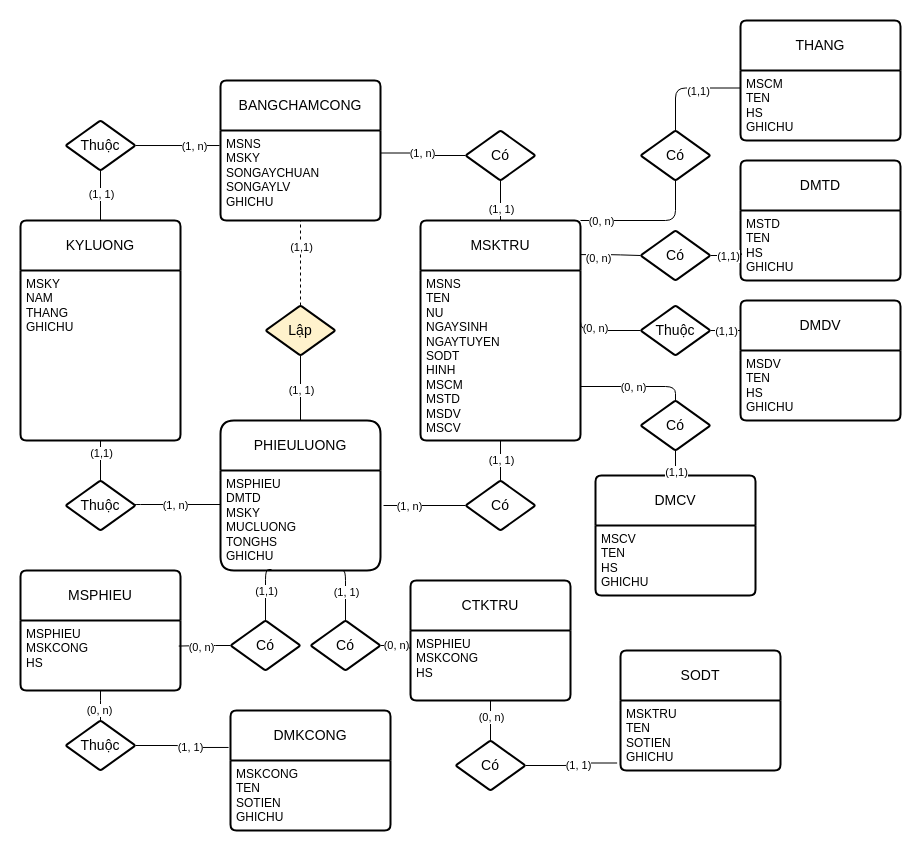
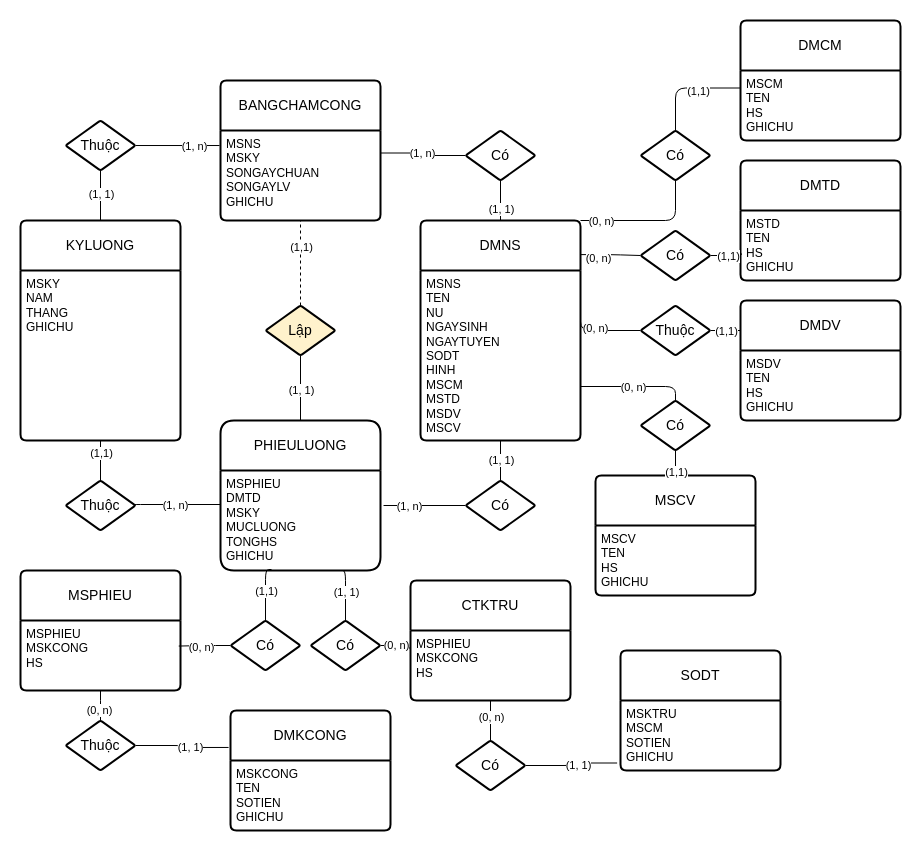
(821, 46) -> (821, 46)
(501, 246) -> (501, 246)
(676, 501) -> (676, 501)
(647, 736) -> (647, 736)
